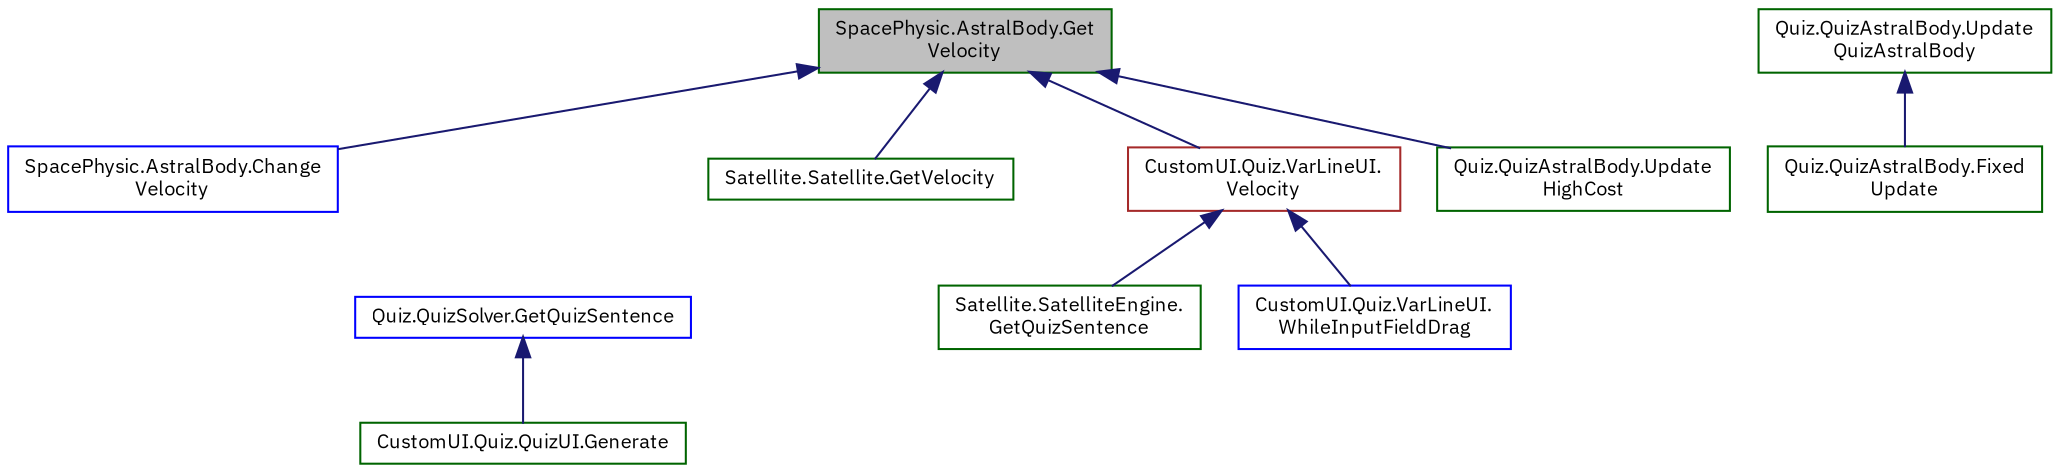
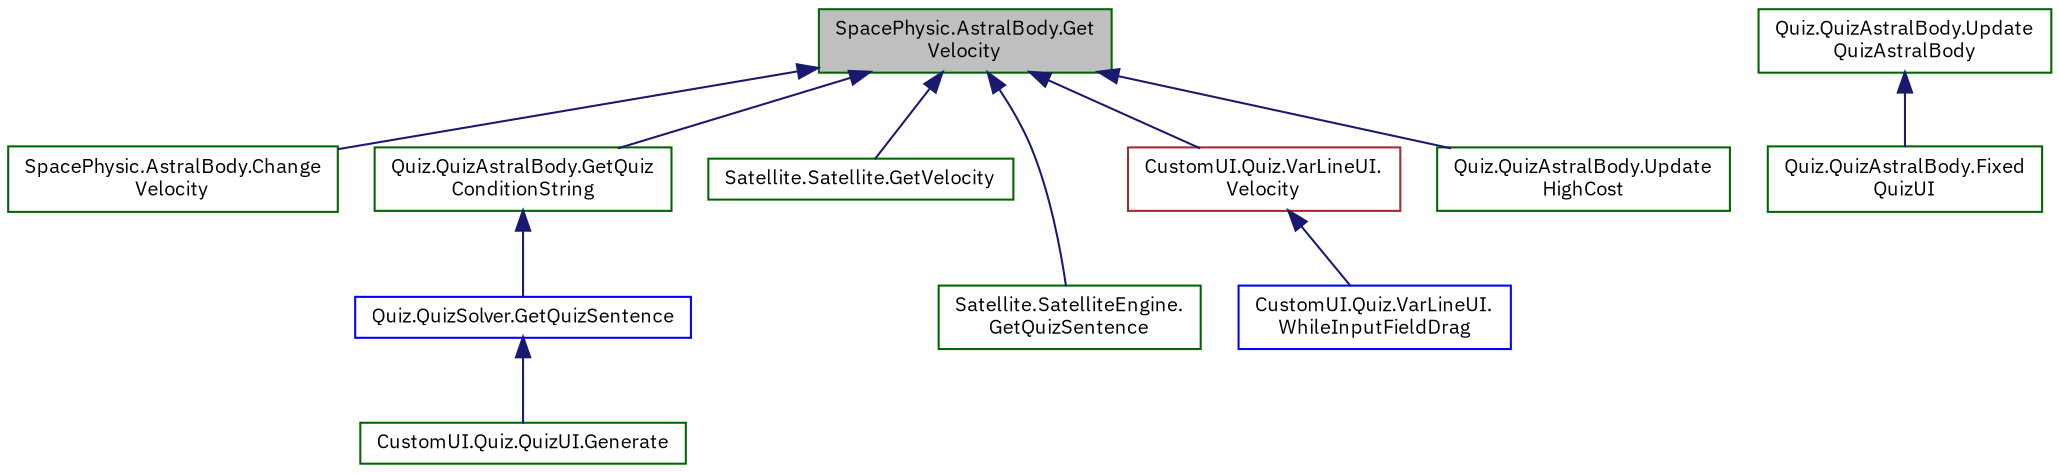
(173, 179) -> (173, 179)
none -> (523, 179)
(1905, 179) -> (1905, 179)
(1158, 254) -> (1044, 184)
